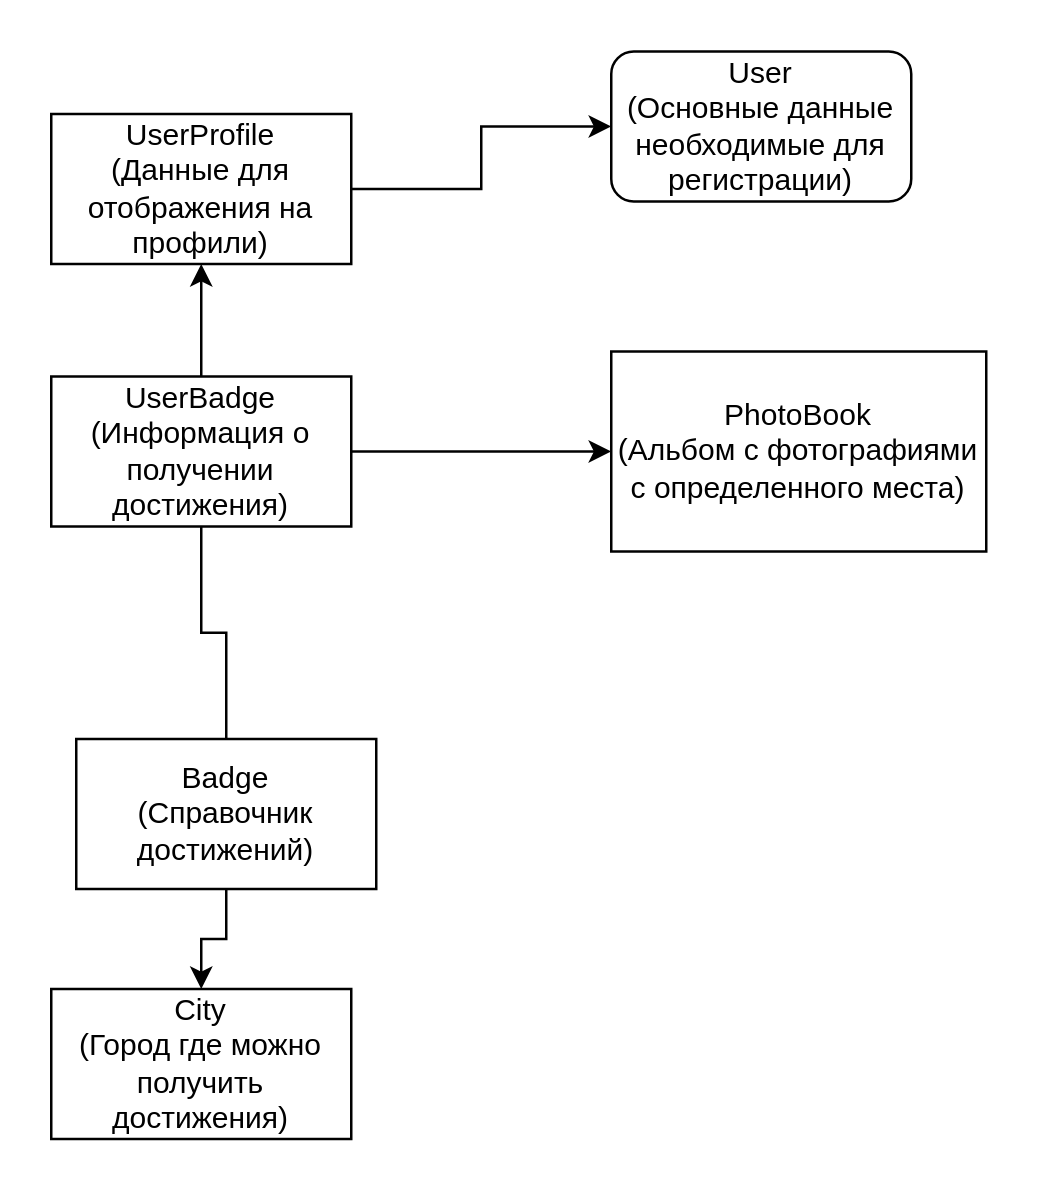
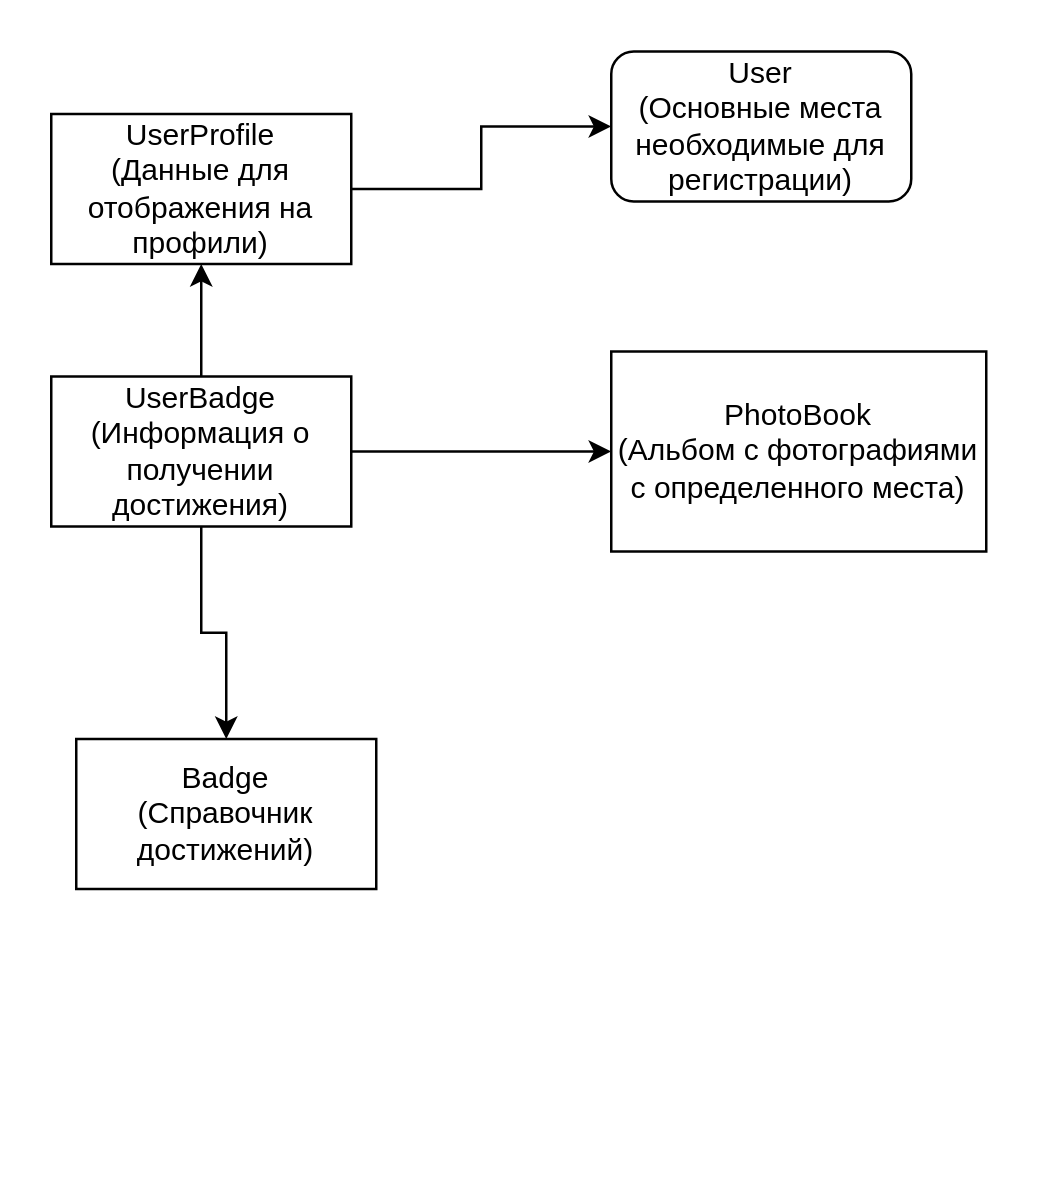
(761, 126) -> (761, 126)
(226, 728) -> (226, 721)
(222, 939) -> none
(201, 1064) -> none
